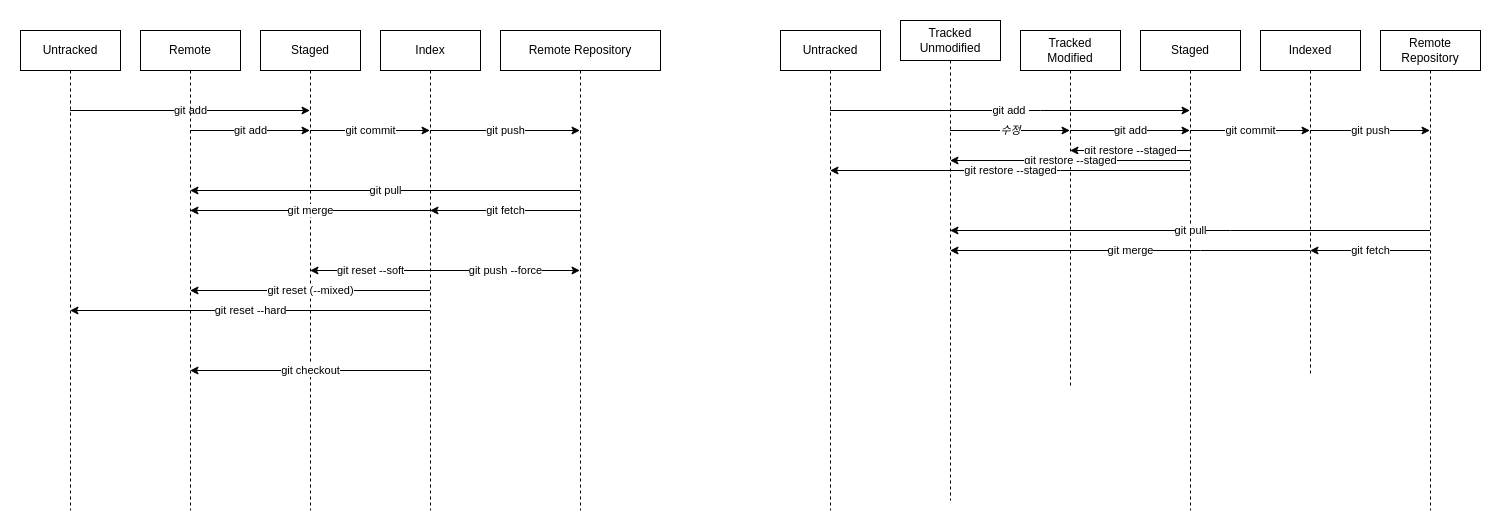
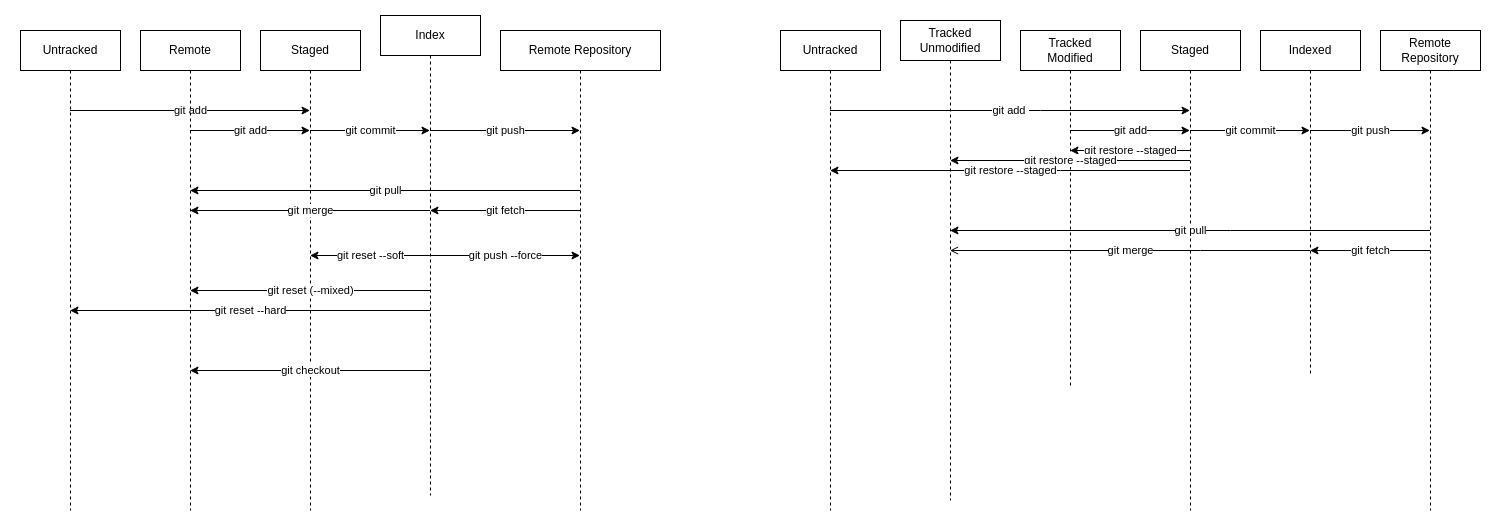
(1007, 131) -> none
(958, 251) -> (956, 251)
(431, 271) -> (431, 256)
